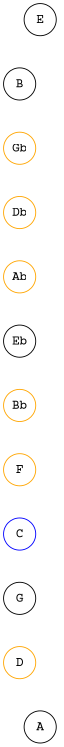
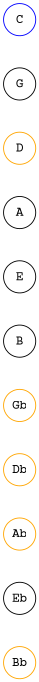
(20, 470) -> none
